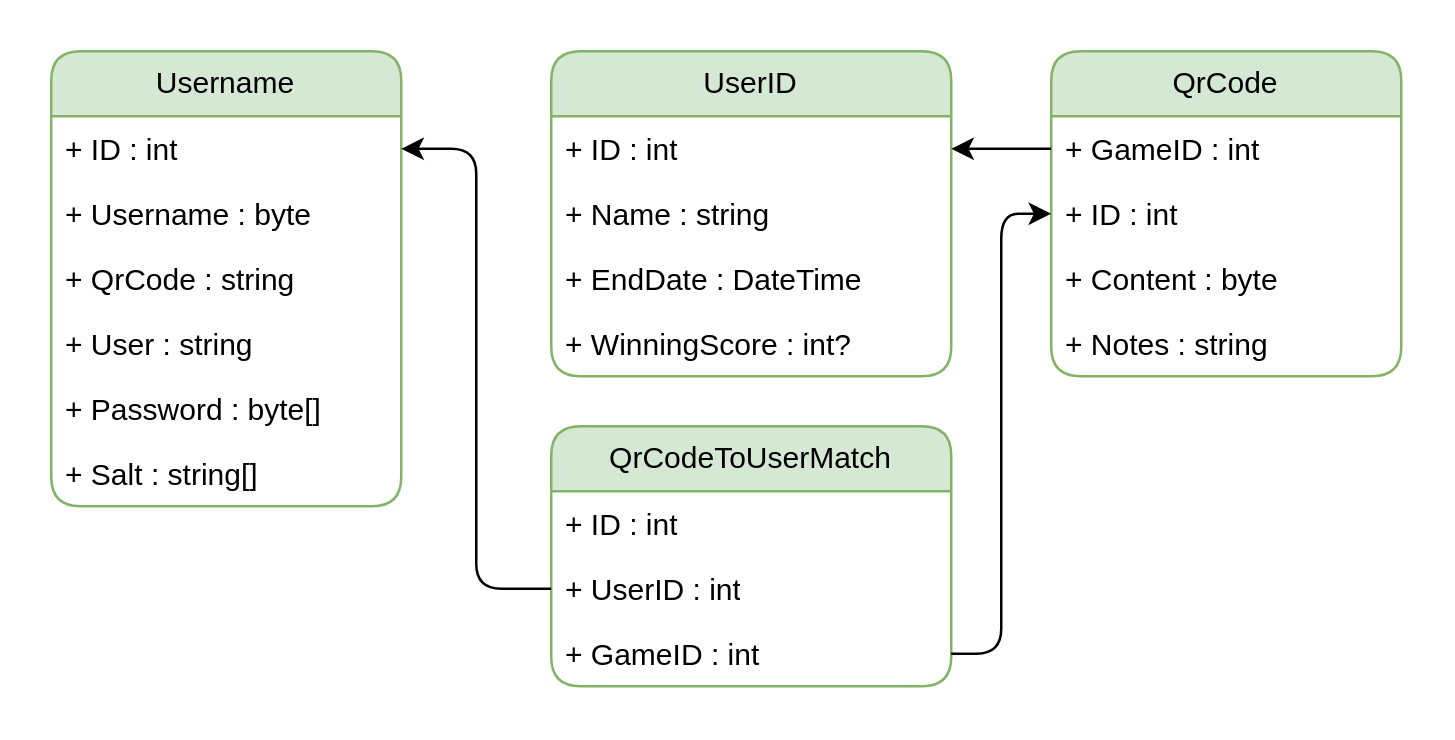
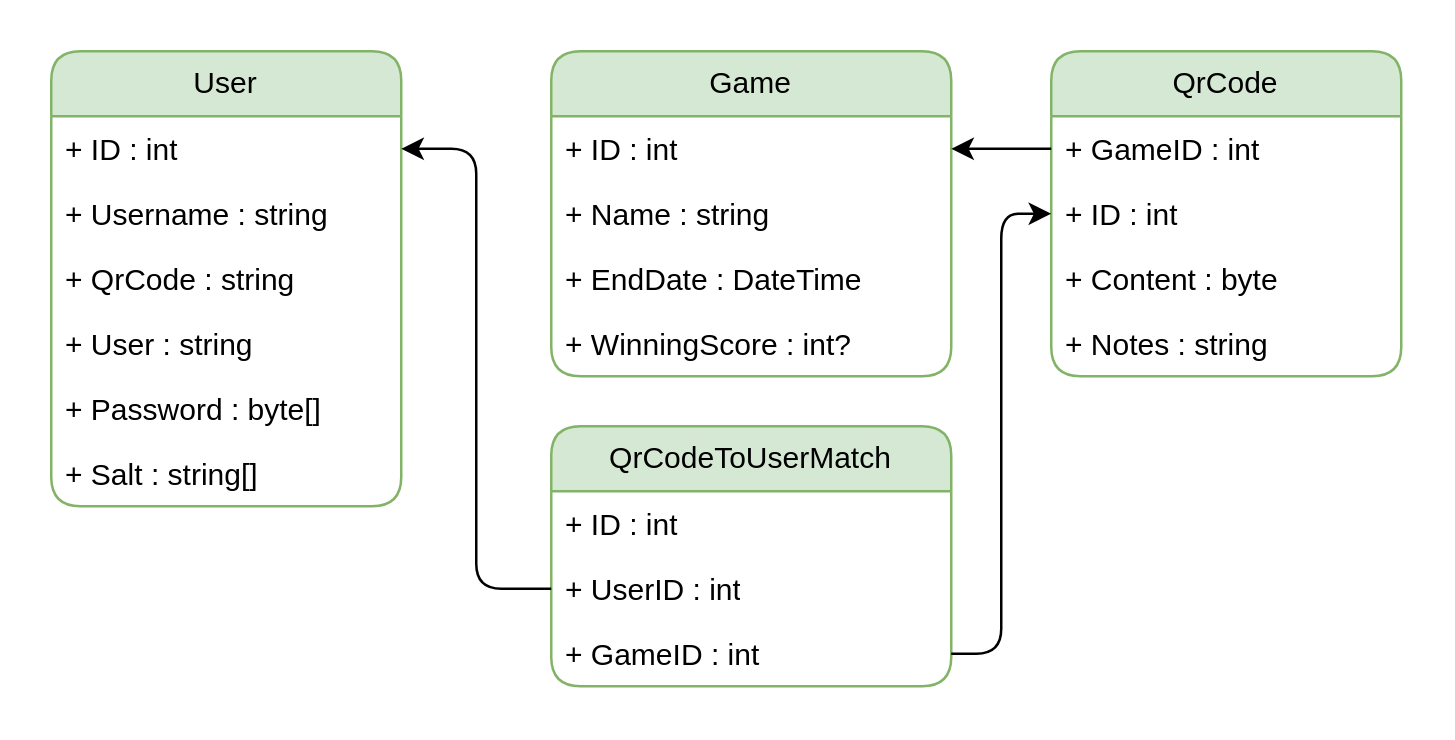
(226, 84) -> (226, 84)
(751, 84) -> (751, 84)
(193, 217) -> (206, 217)
